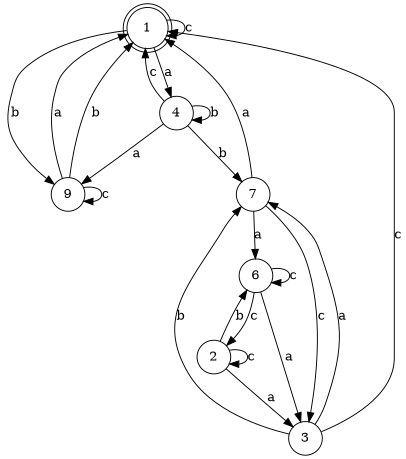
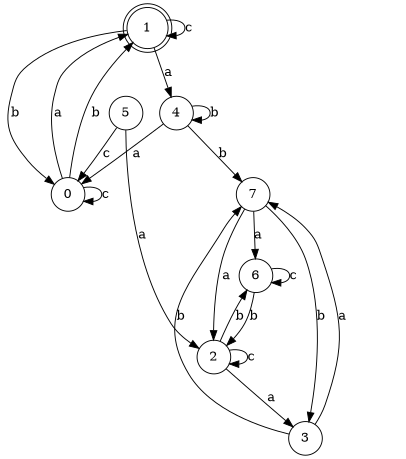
(150, 82) -> none
(230, 100) -> (220, 267)
none -> (126, 113)
(394, 170) -> none
(68, 194) -> (68, 194)
(254, 316) -> (254, 316)
(321, 316) -> (321, 316)
(279, 353) -> none
